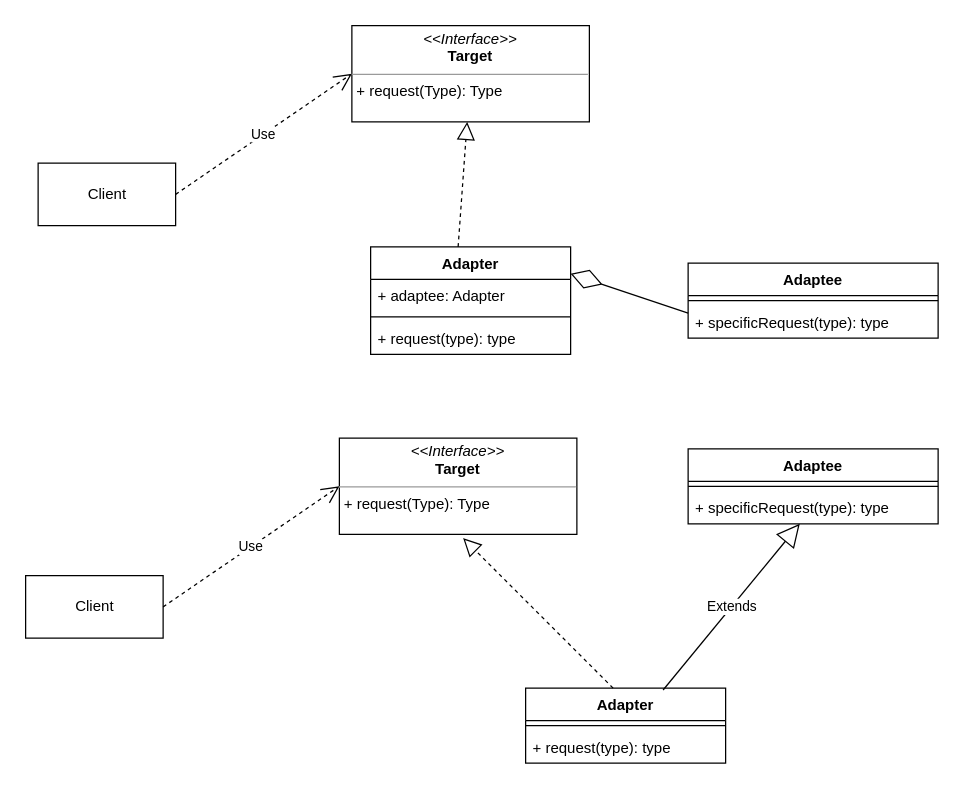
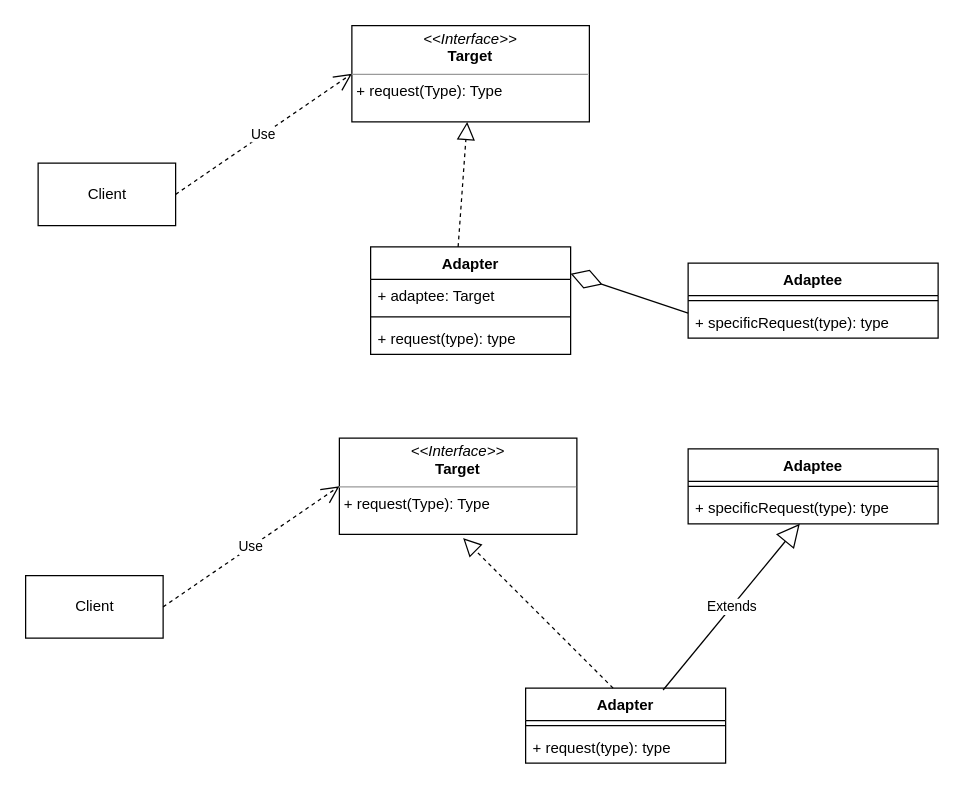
(447, 296) -> (443, 296)
